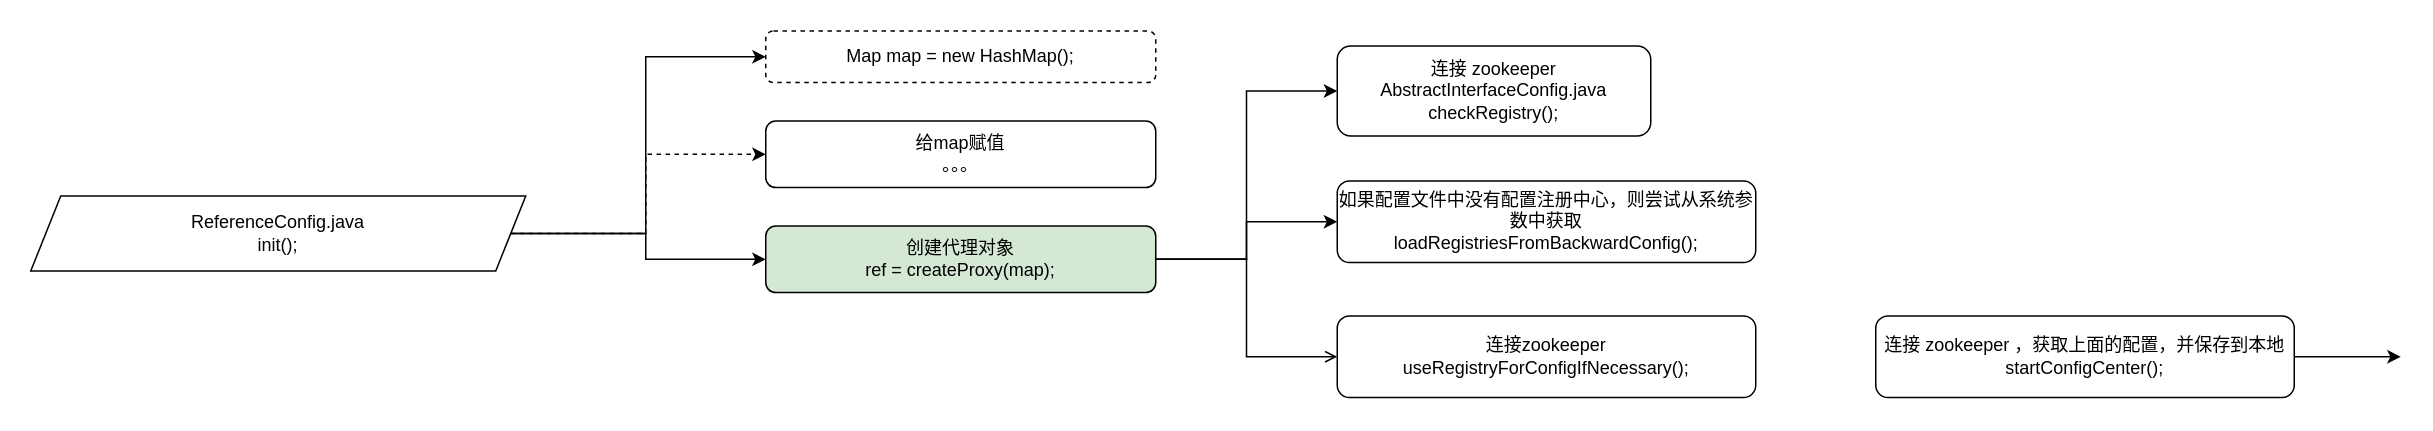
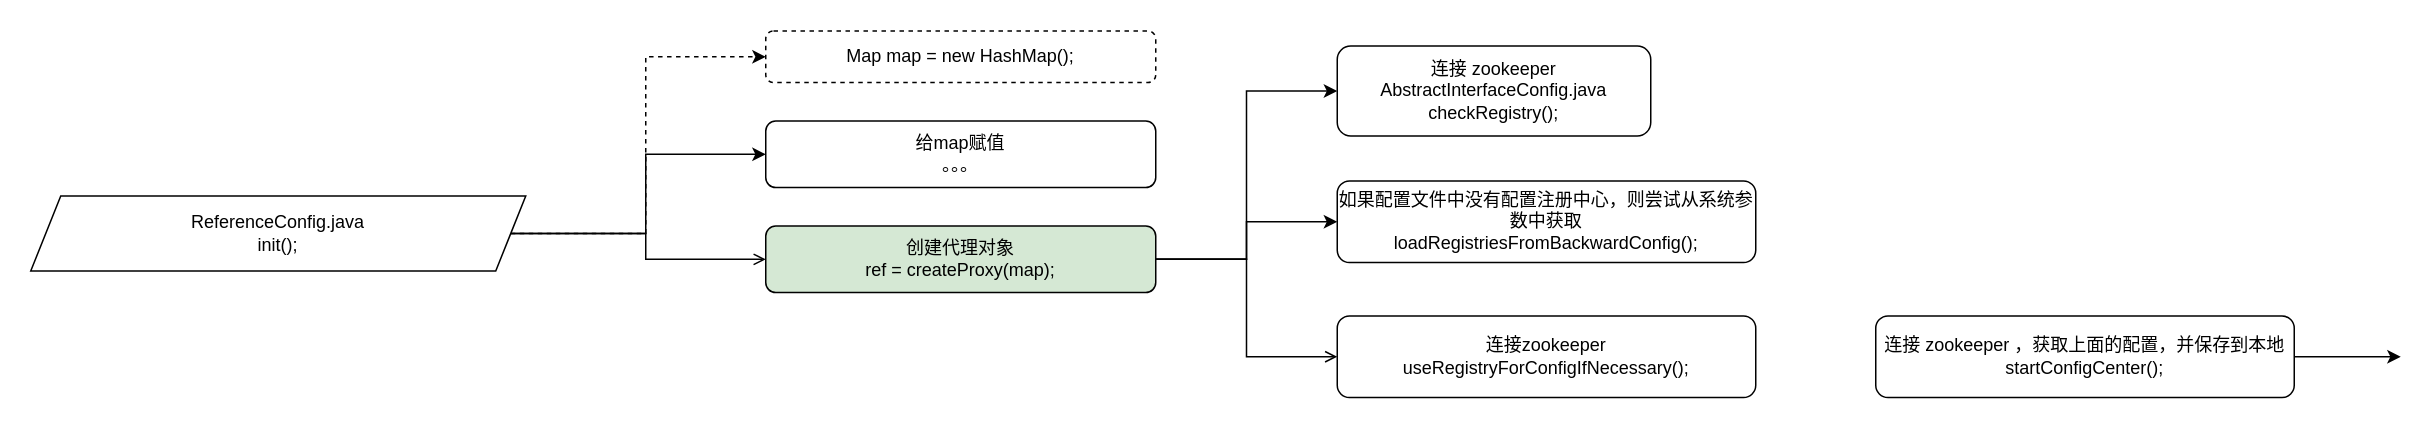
(653, 57) -> (653, 57)
(701, 154) -> (701, 154)
(754, 259) -> (756, 259)
